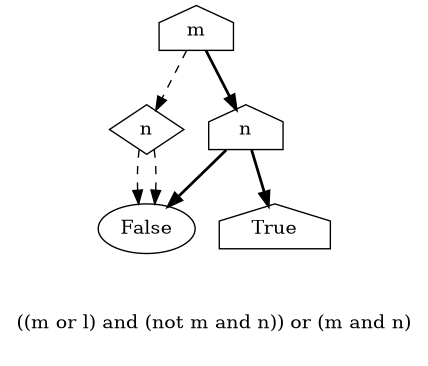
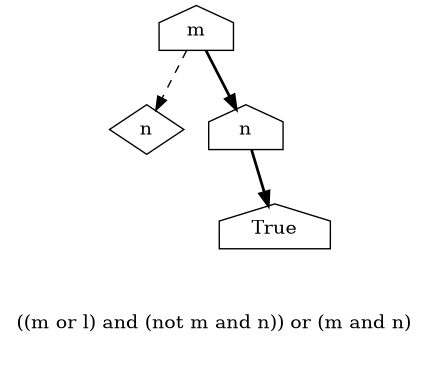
(147, 229) -> none
